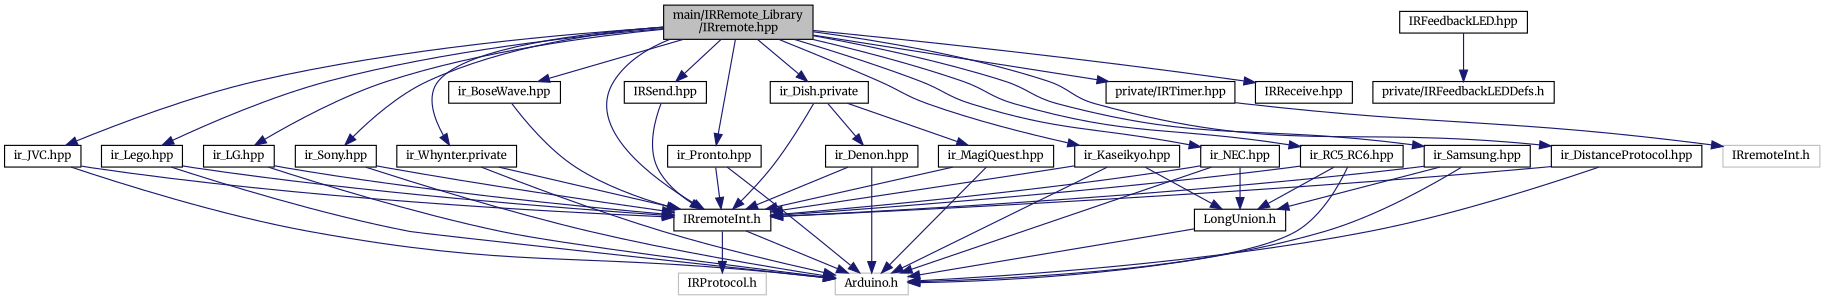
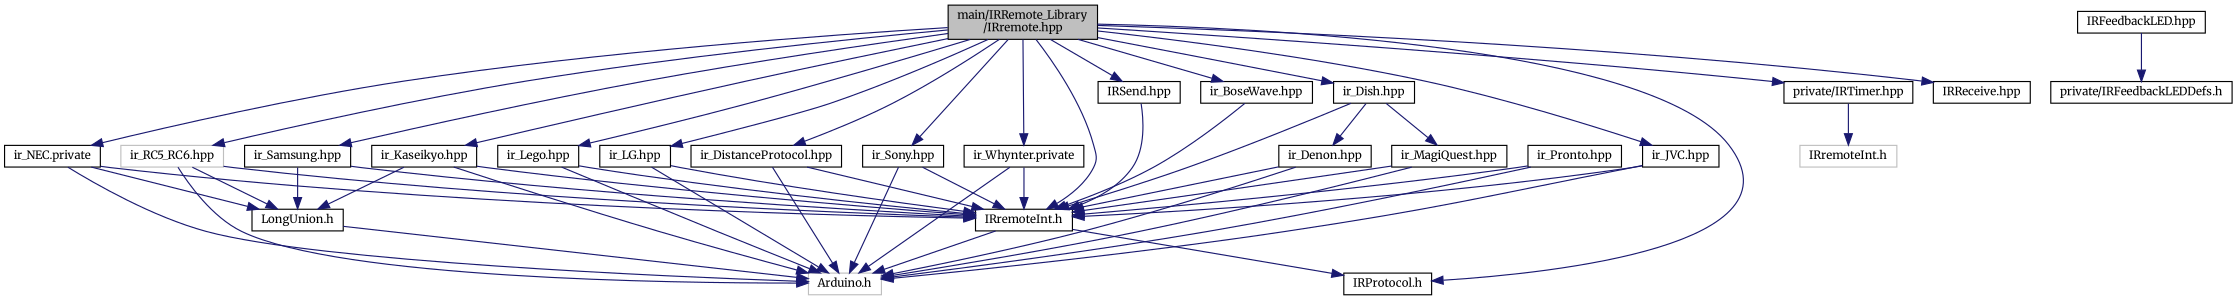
(727, 87) -> (1605, 81)
(819, 92) -> (1374, 92)
(1240, 156) -> (52, 156)
(1352, 156) -> (172, 156)
(1322, 232) -> none
(722, 284) -> (1388, 284)
